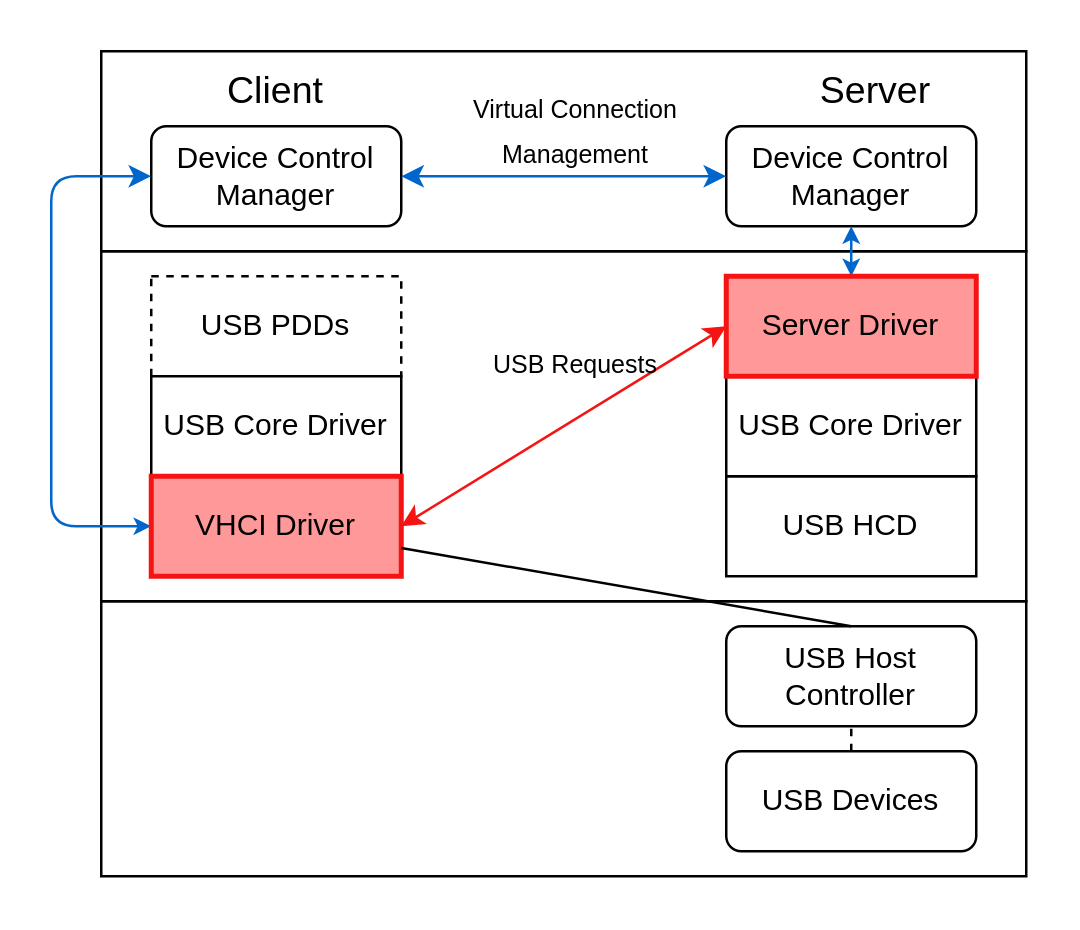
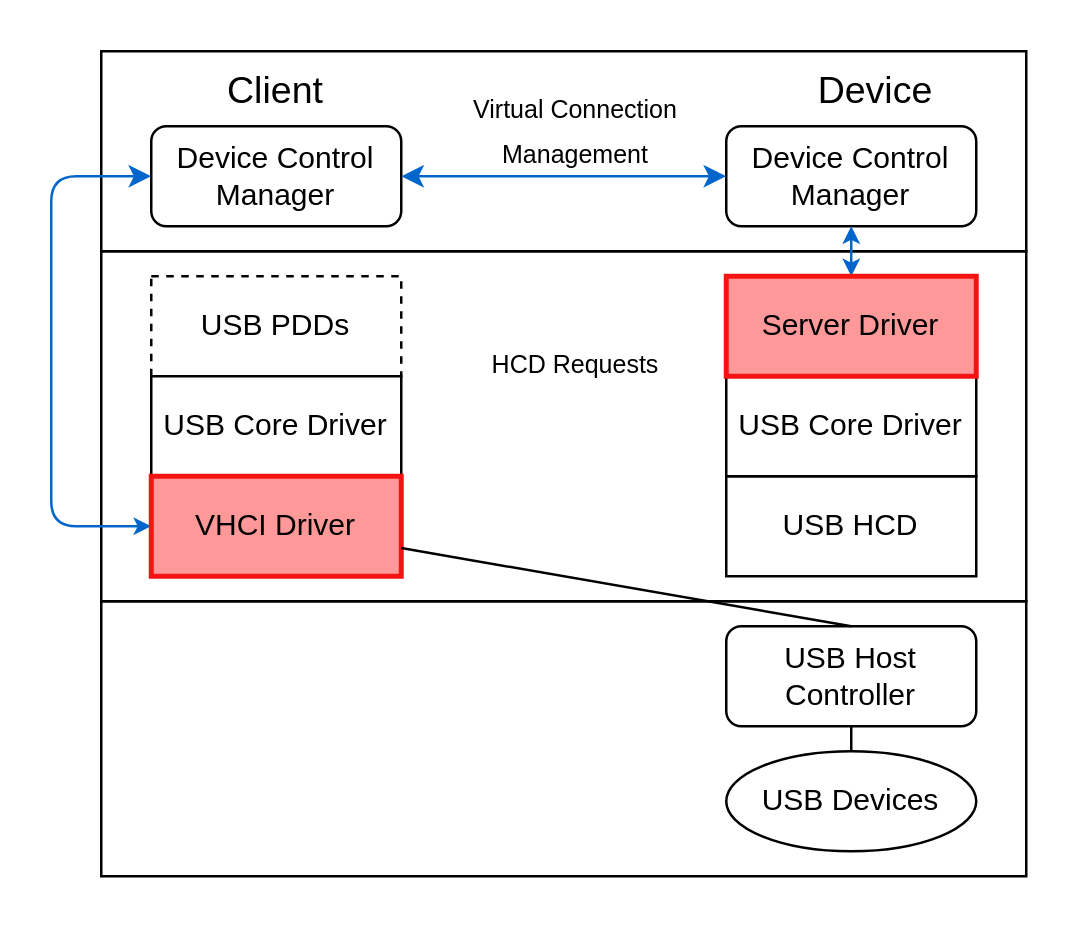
(876, 89) -> (876, 89)
(576, 359) -> (576, 359)
(563, 427) -> none
(851, 736) -> (851, 736)
(851, 801) -> (851, 801)
